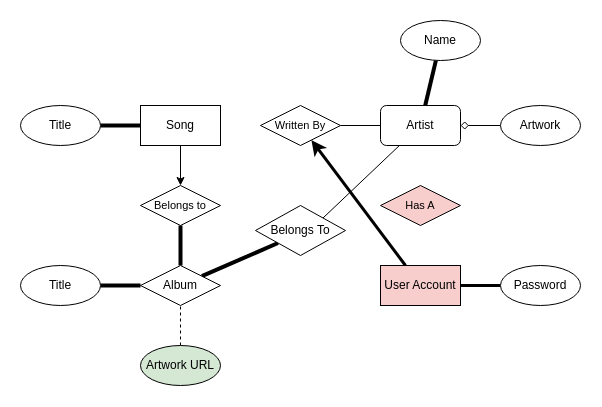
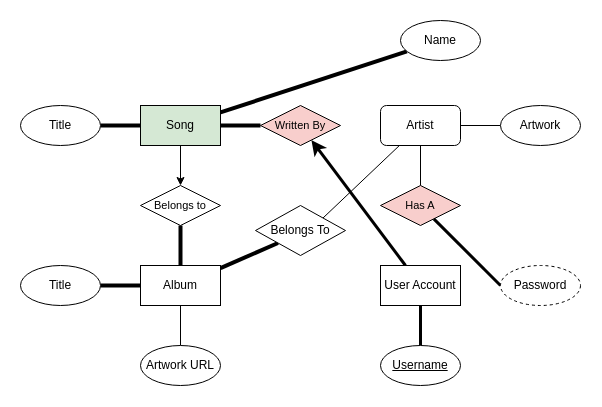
(431, 83) -> (314, 82)
(181, 126) -> (181, 126)
none -> (241, 126)
(301, 126) -> (301, 126)
(361, 126) -> (421, 166)
(469, 126) -> (465, 126)
(181, 286) -> (181, 286)
(421, 286) -> (421, 286)
(481, 286) -> (467, 252)
(541, 286) -> (541, 286)
(181, 326) -> (181, 326)
none -> (421, 326)
(181, 366) -> (181, 366)
none -> (421, 366)
